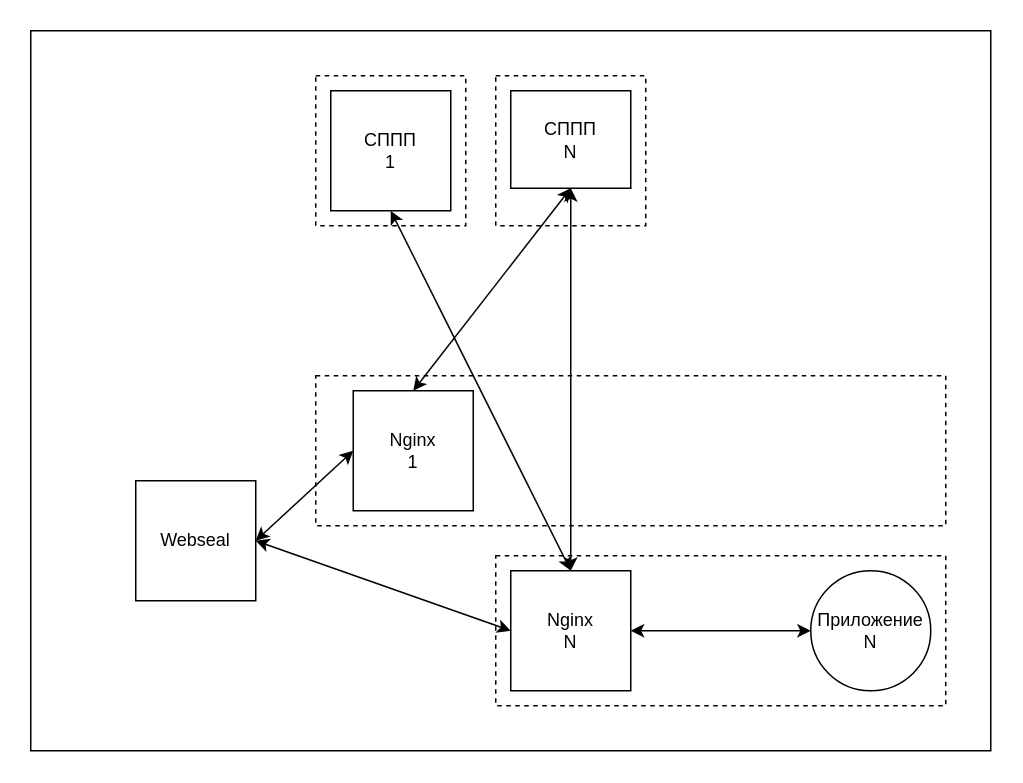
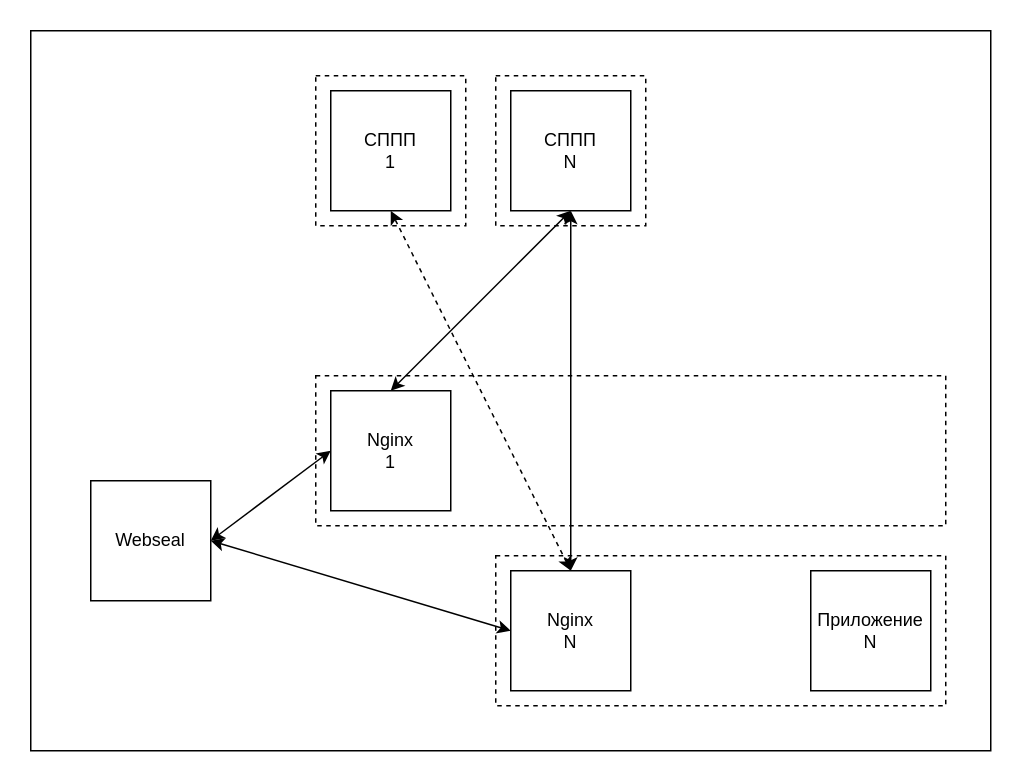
(571, 140) -> (571, 151)
(481, 390) -> (481, 390)
(413, 451) -> (391, 451)
(196, 541) -> (151, 541)
(721, 631) -> none
(871, 631) -> (871, 631)
